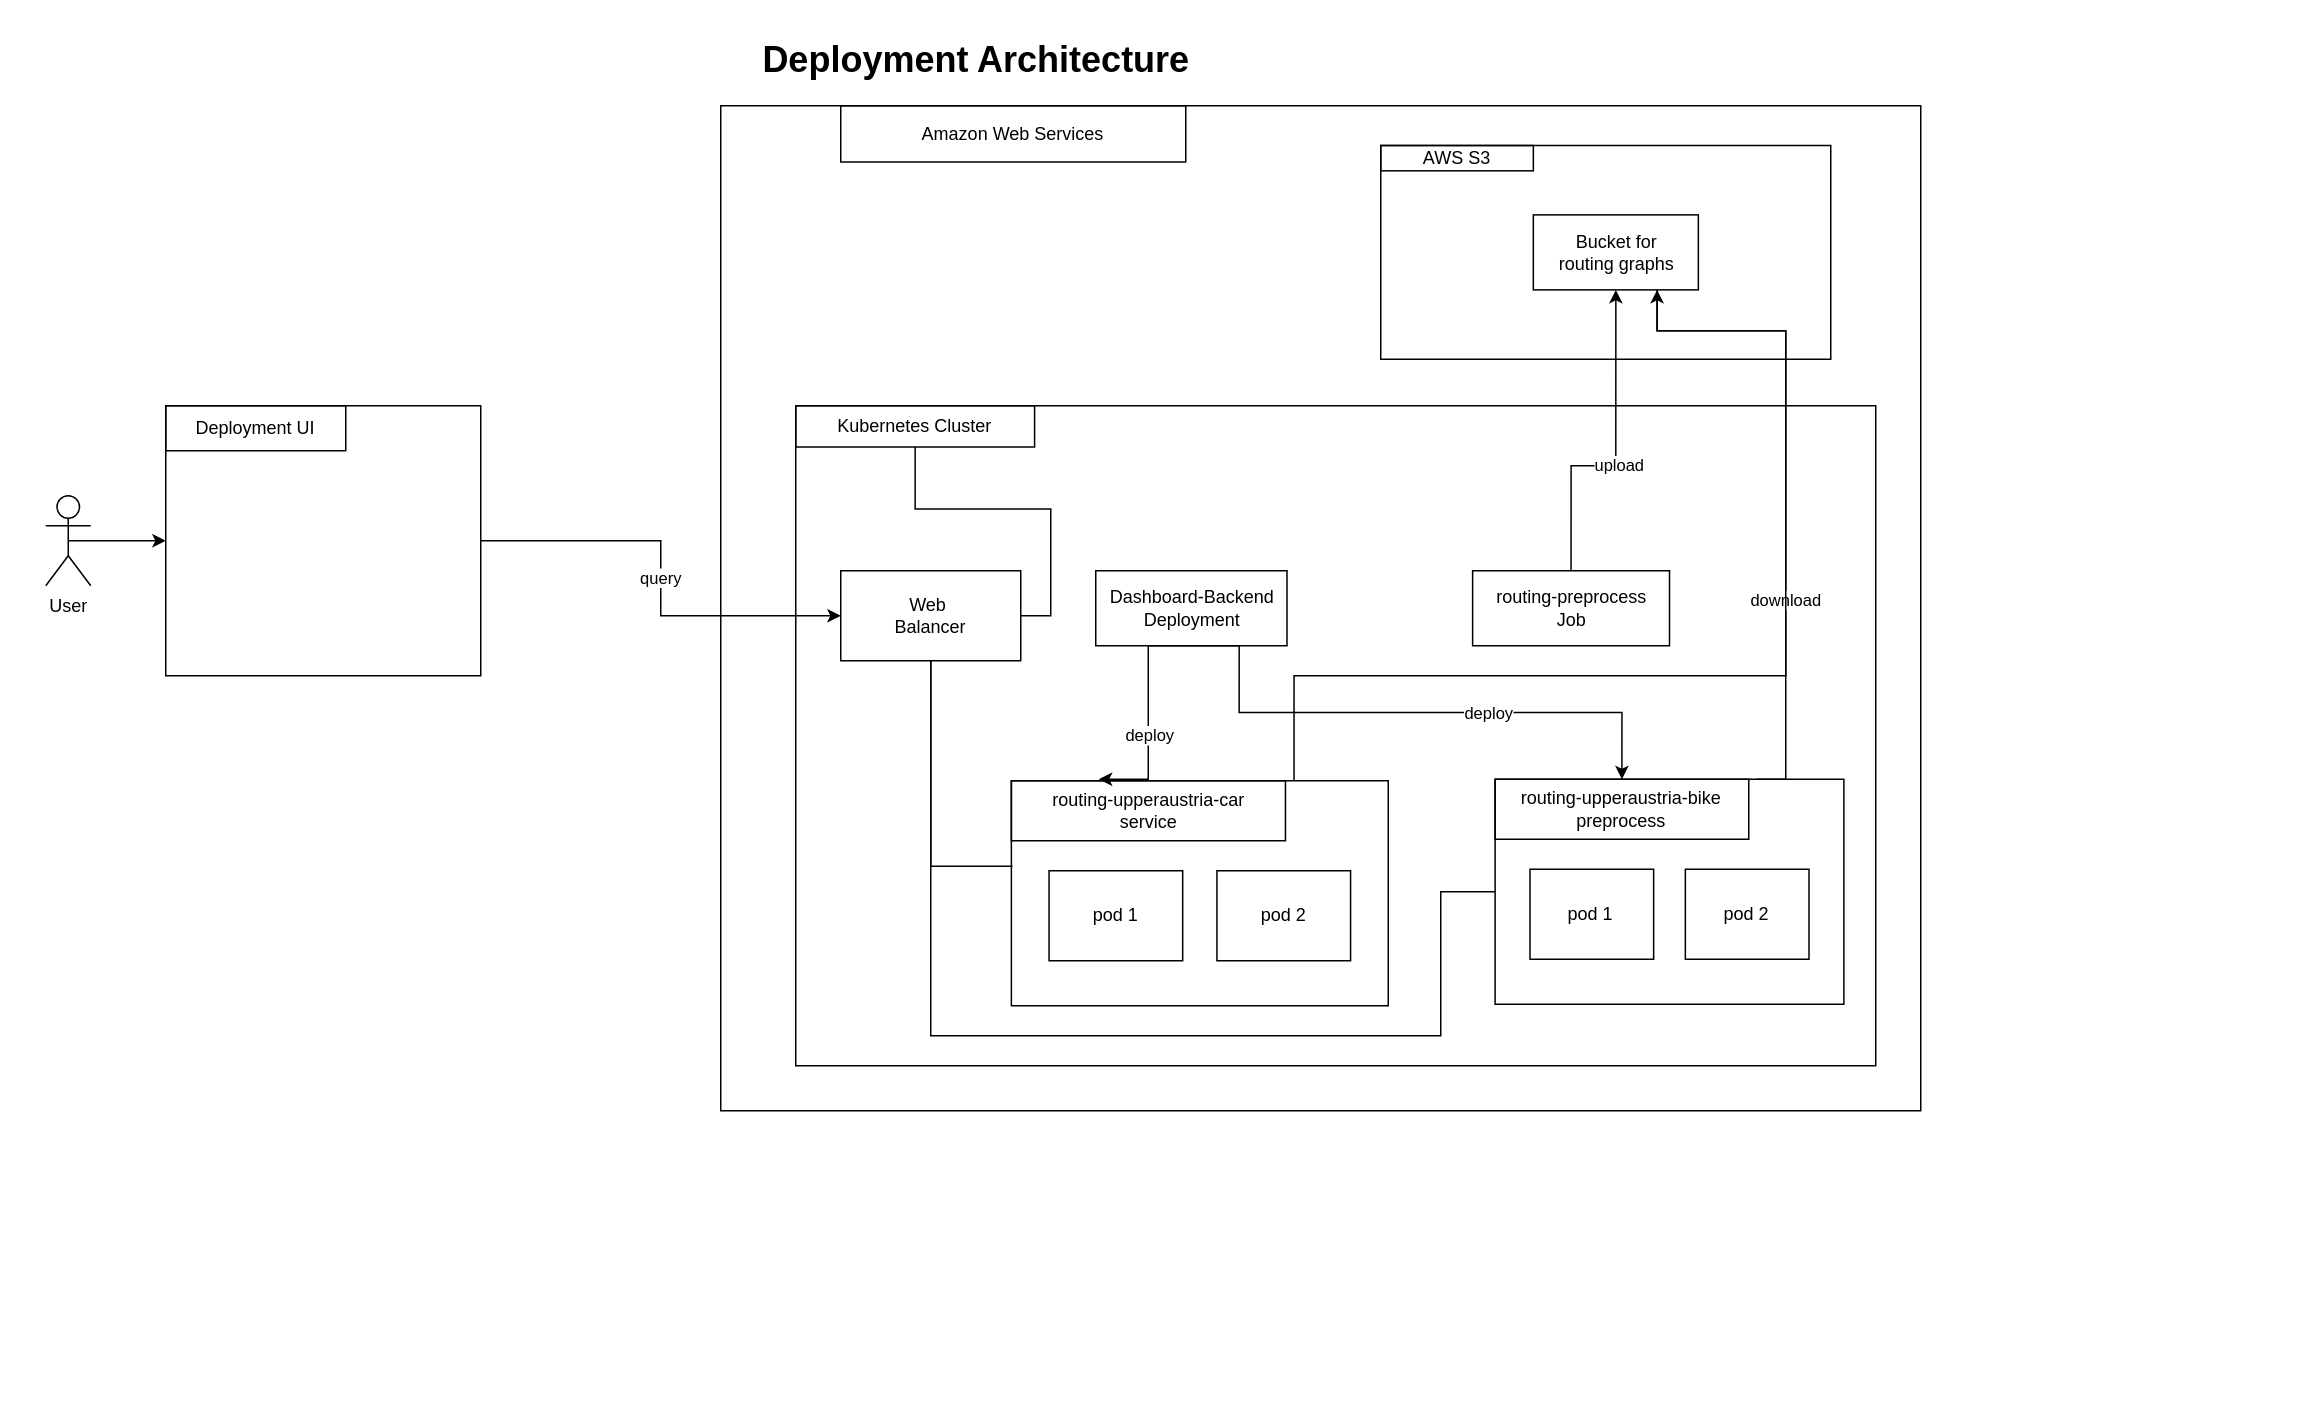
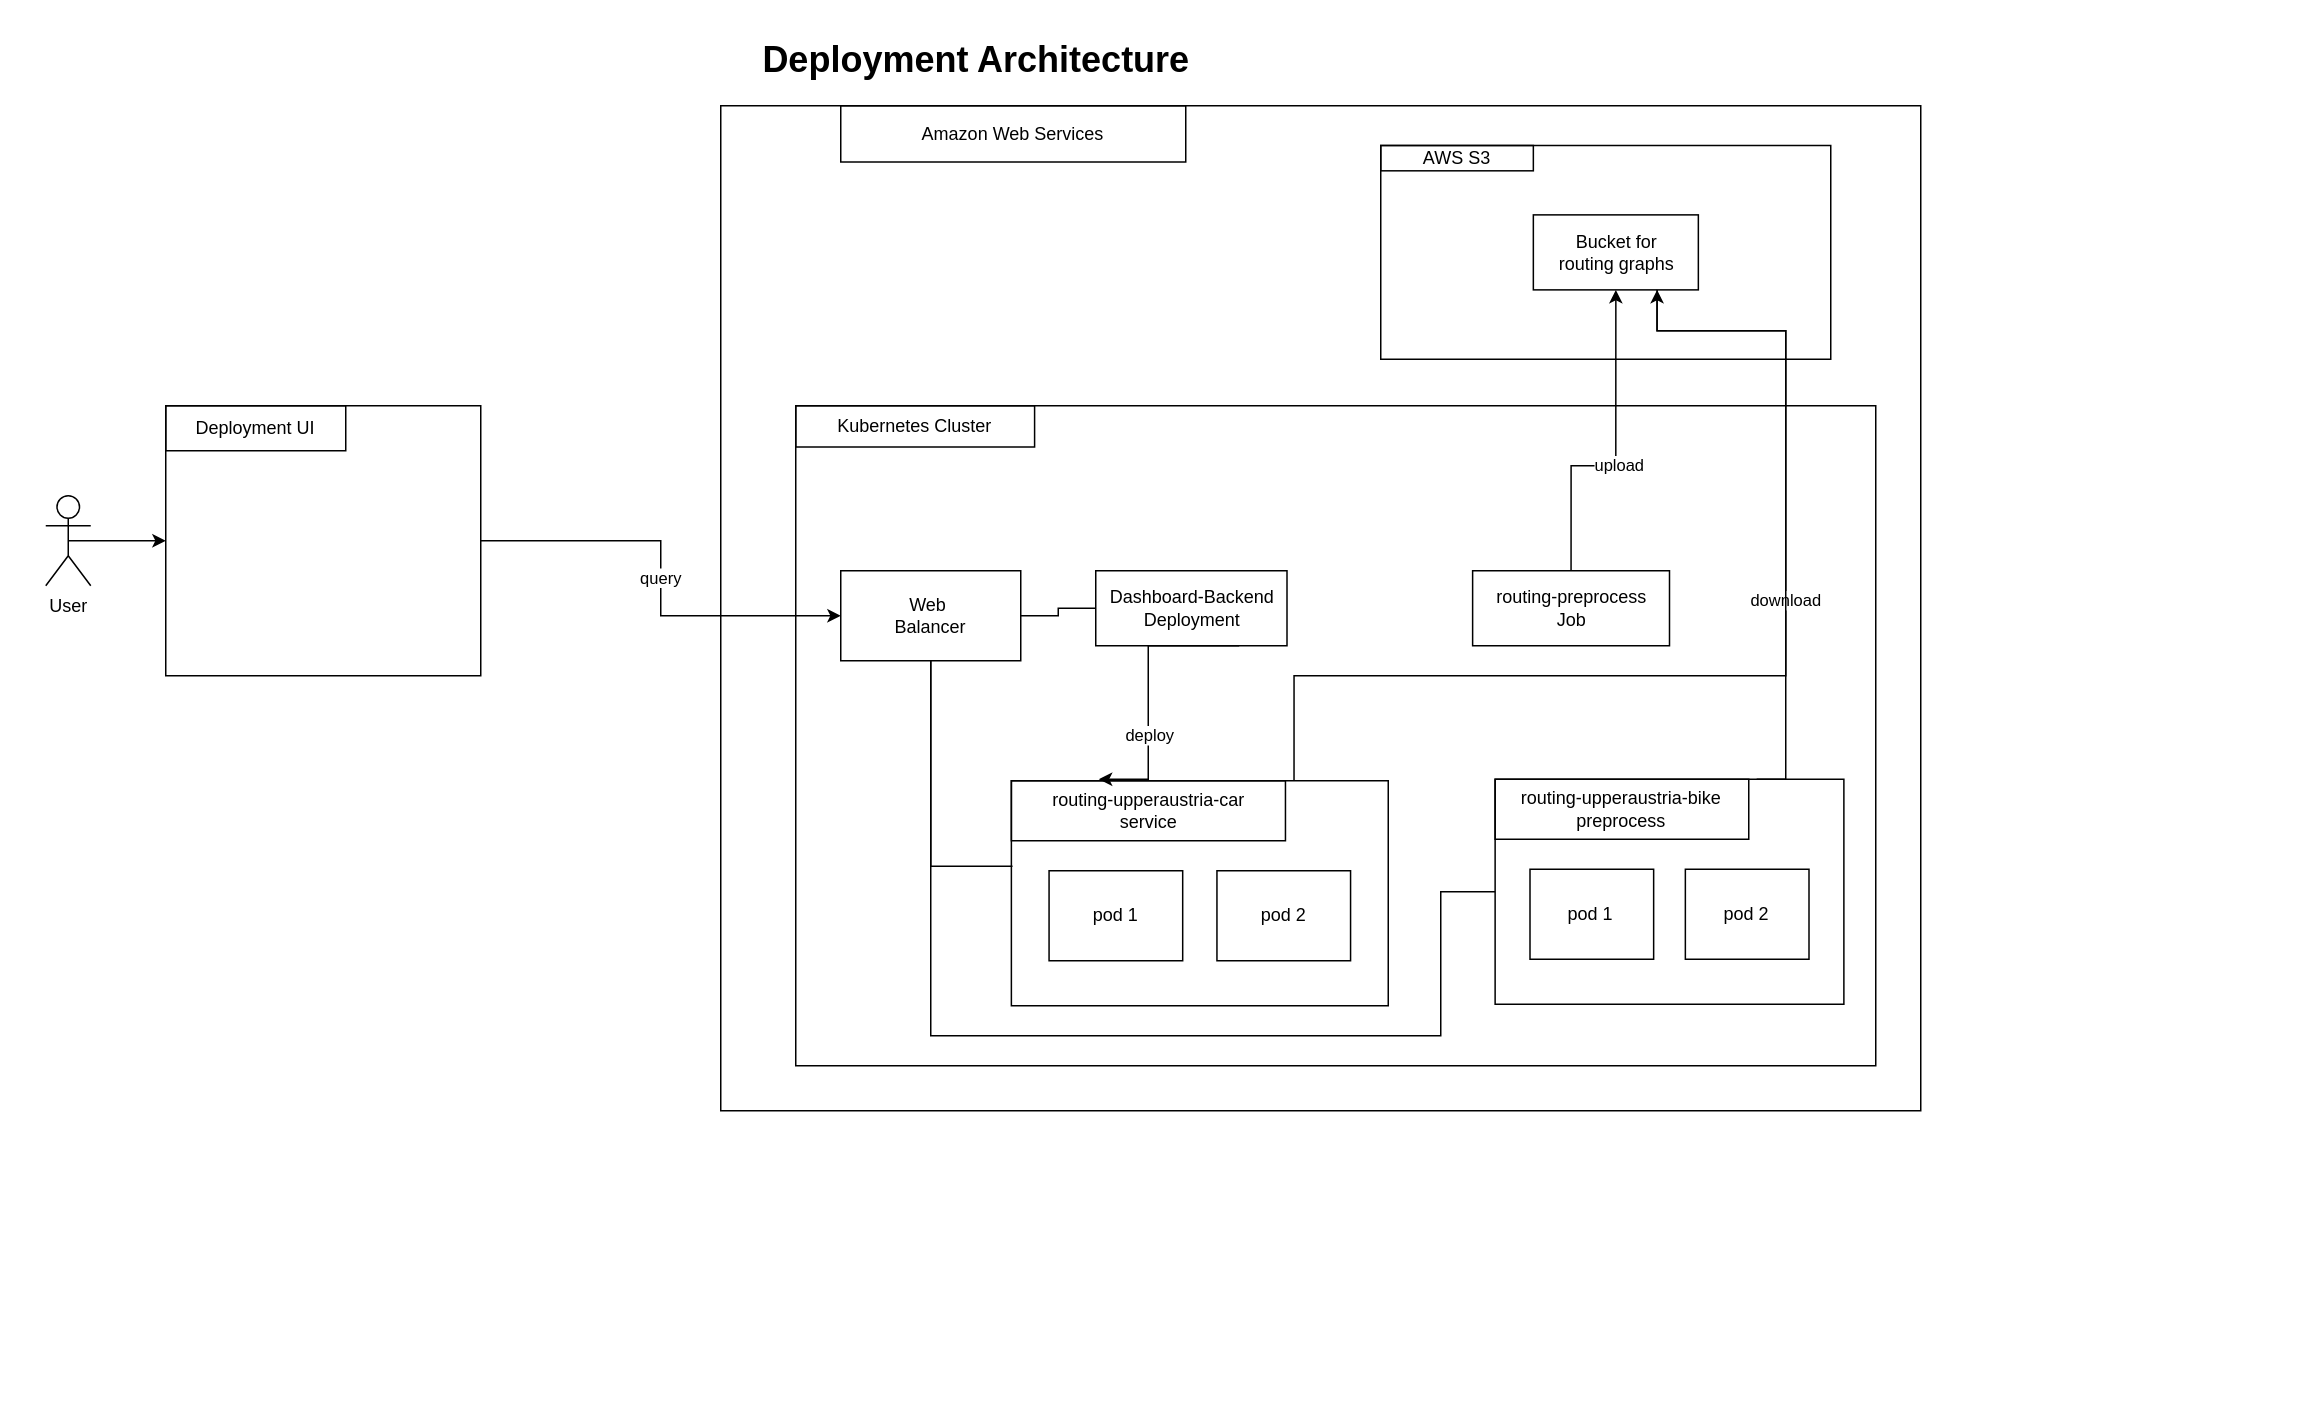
(1008, 509) -> (1068, 608)
(1427, 713) -> none
